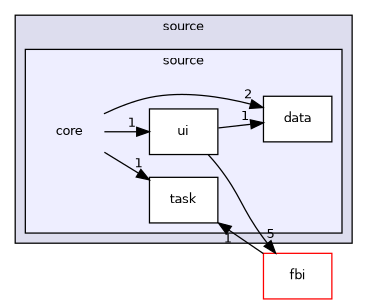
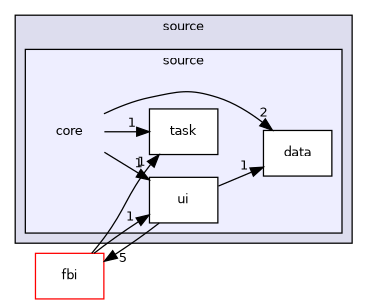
none -> (116, 237)
